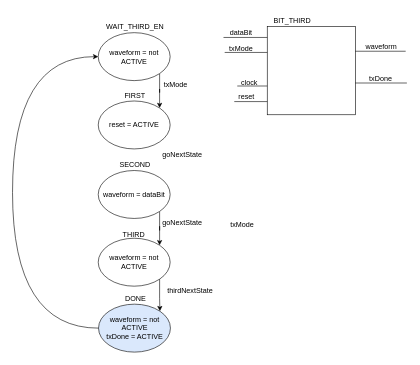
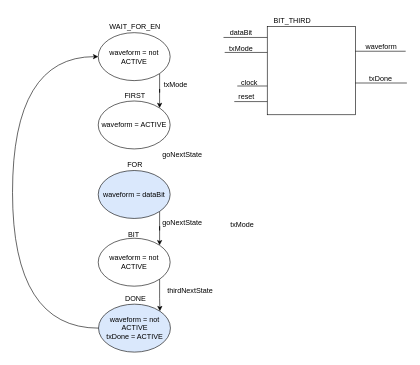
(135, 27) -> (135, 27)
(134, 125) -> (134, 125)
(135, 165) -> (135, 165)
(134, 195) -> (134, 195)
(134, 235) -> (134, 235)
